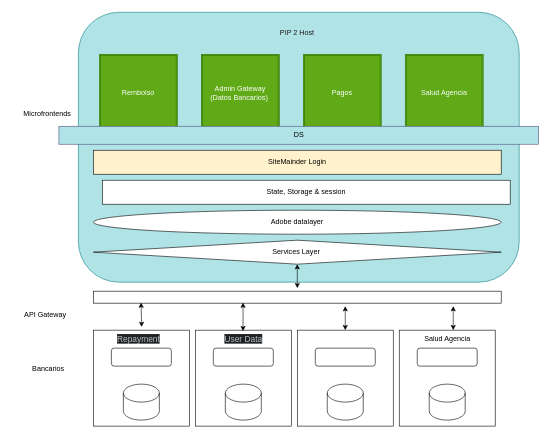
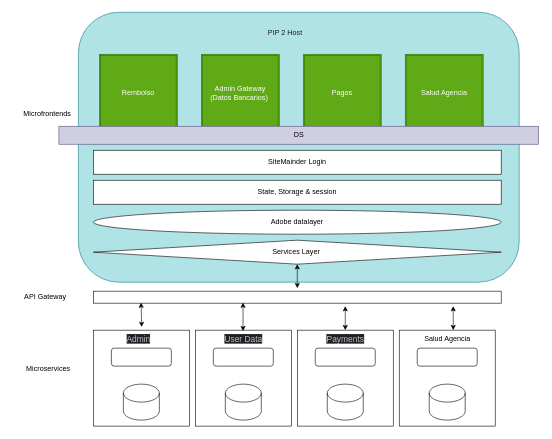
(297, 33) -> (285, 33)
(299, 135) -> (299, 135)
(297, 162) -> (297, 162)
(306, 192) -> (297, 192)
(45, 315) -> (45, 297)
(139, 339) -> (139, 339)
none -> (345, 339)
(48, 369) -> (48, 369)
